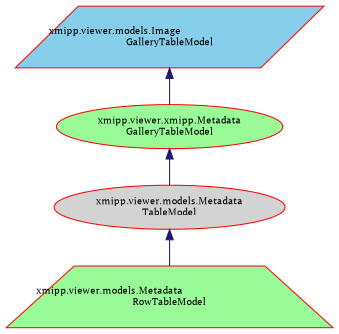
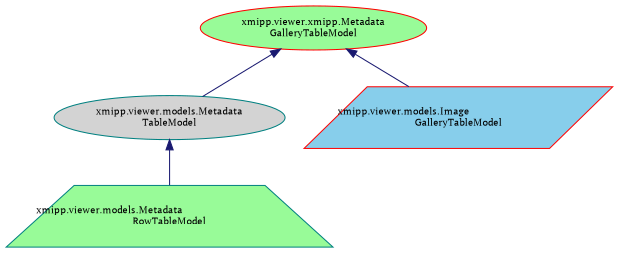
(170, 92) -> (382, 70)
(170, 207) -> (170, 118)
(170, 297) -> (170, 216)
